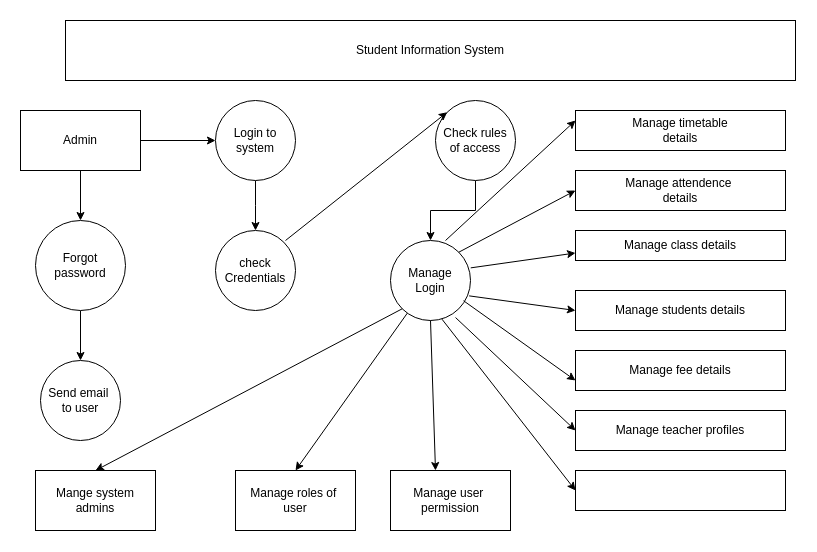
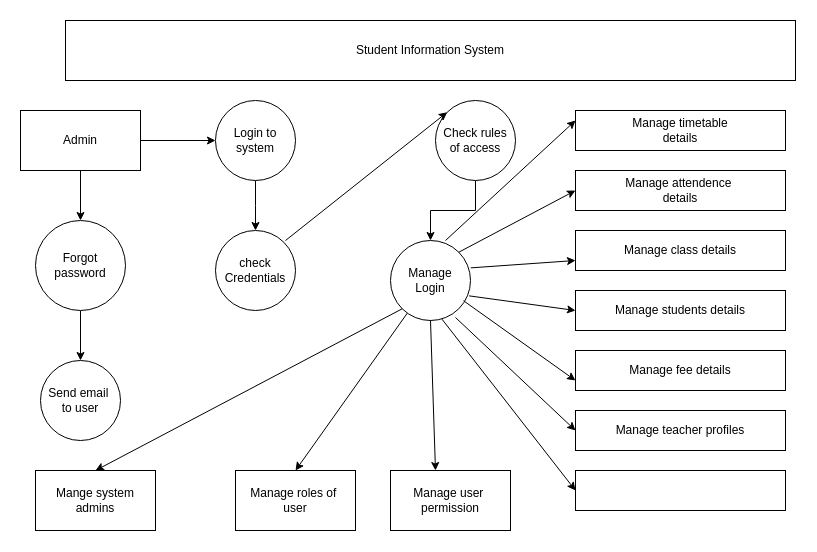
(681, 246) -> (681, 251)
